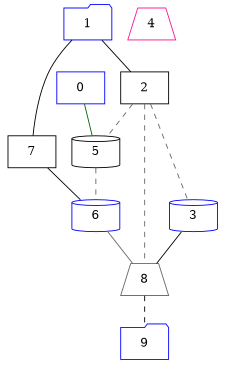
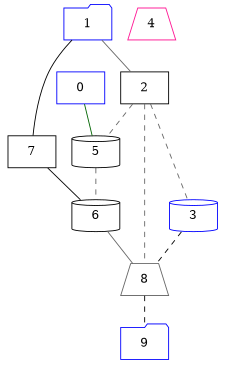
(116, 56) -> (116, 56)
(96, 216) -> (96, 216)
(169, 248) -> (169, 248)
